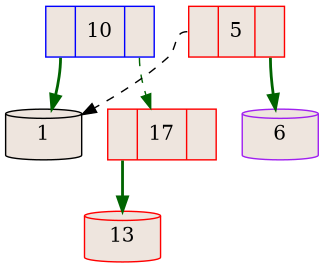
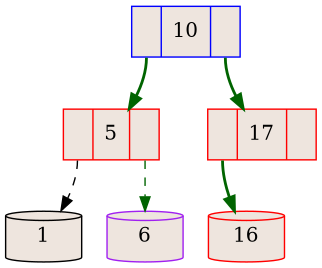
(140, 68) -> (228, 78)
(271, 76) -> (145, 179)
(59, 77) -> (143, 77)
(123, 237) -> (246, 237)
